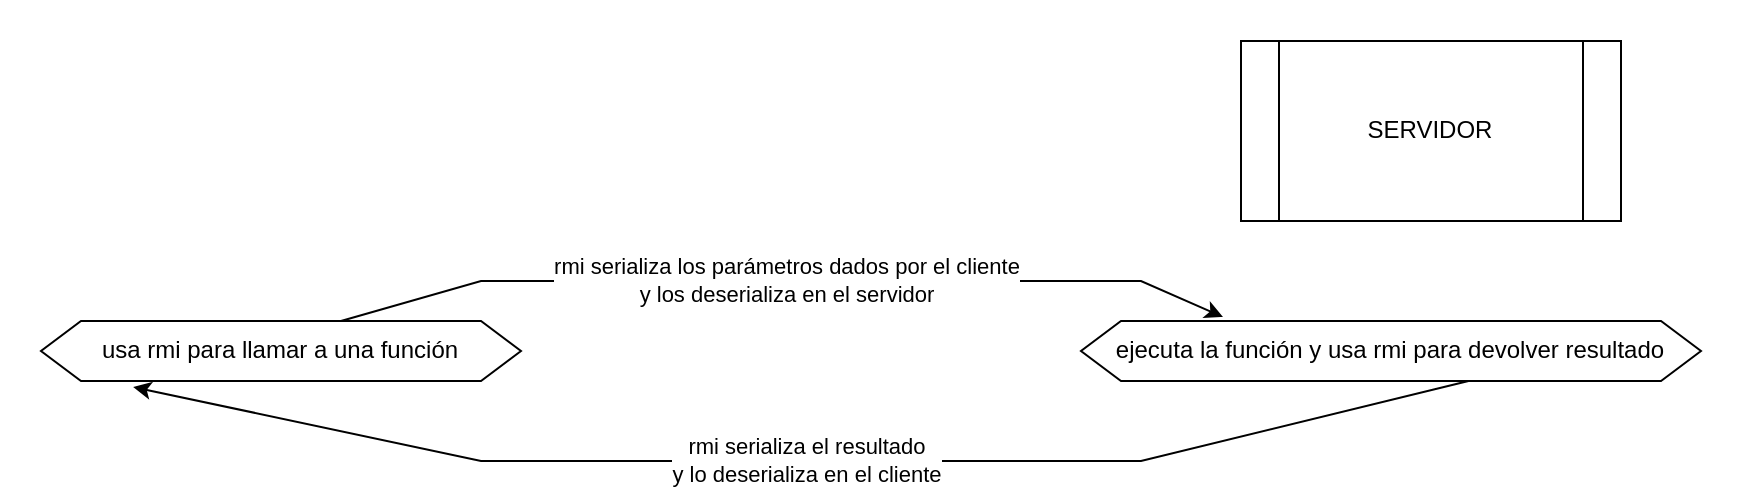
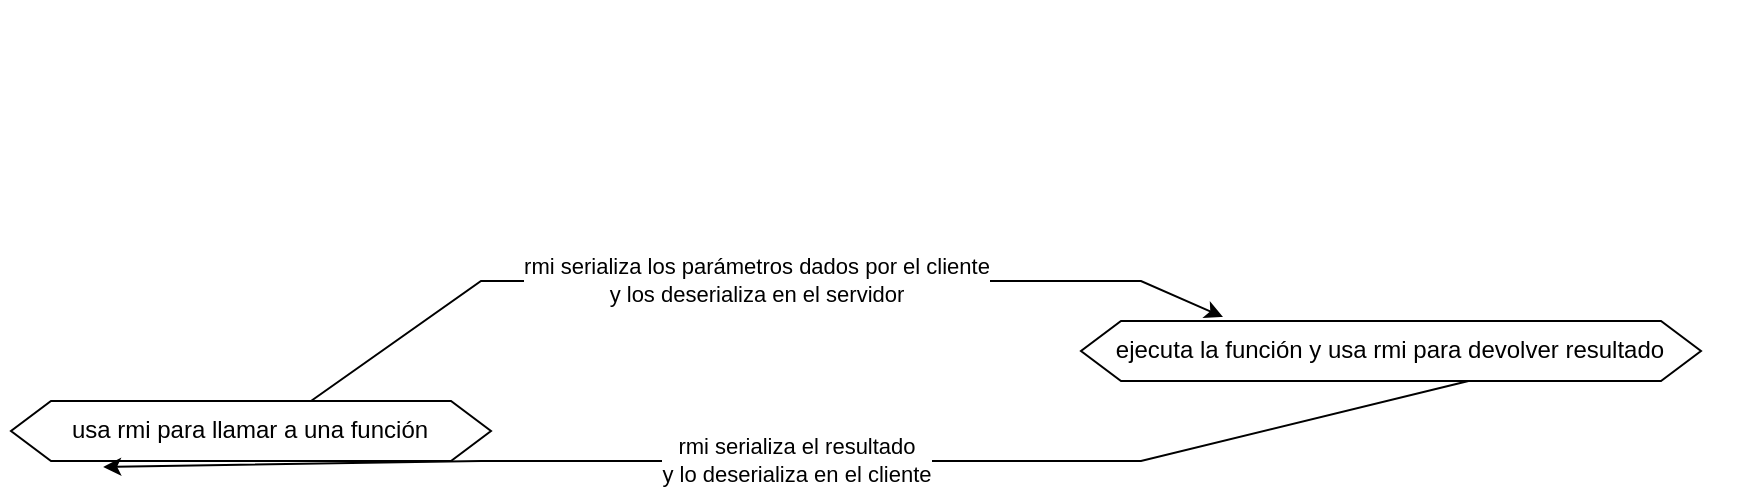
(1431, 131) -> none
(281, 351) -> (251, 431)
